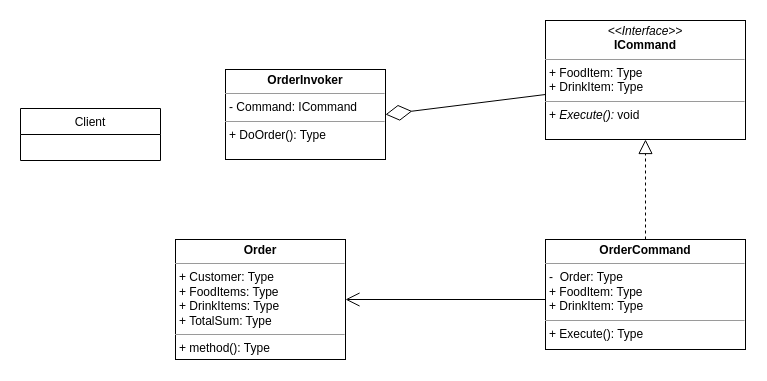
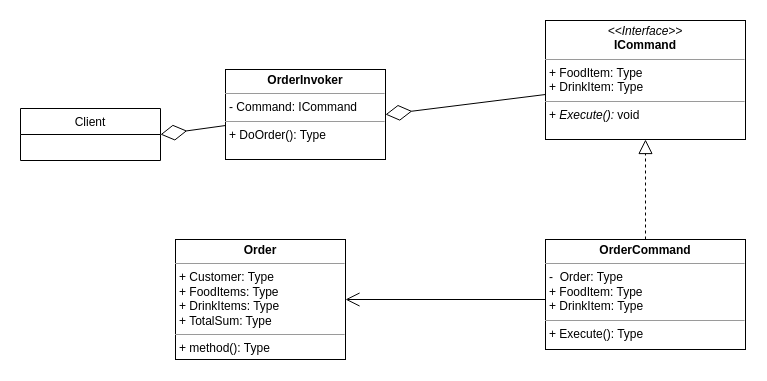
none -> (206, 128)
